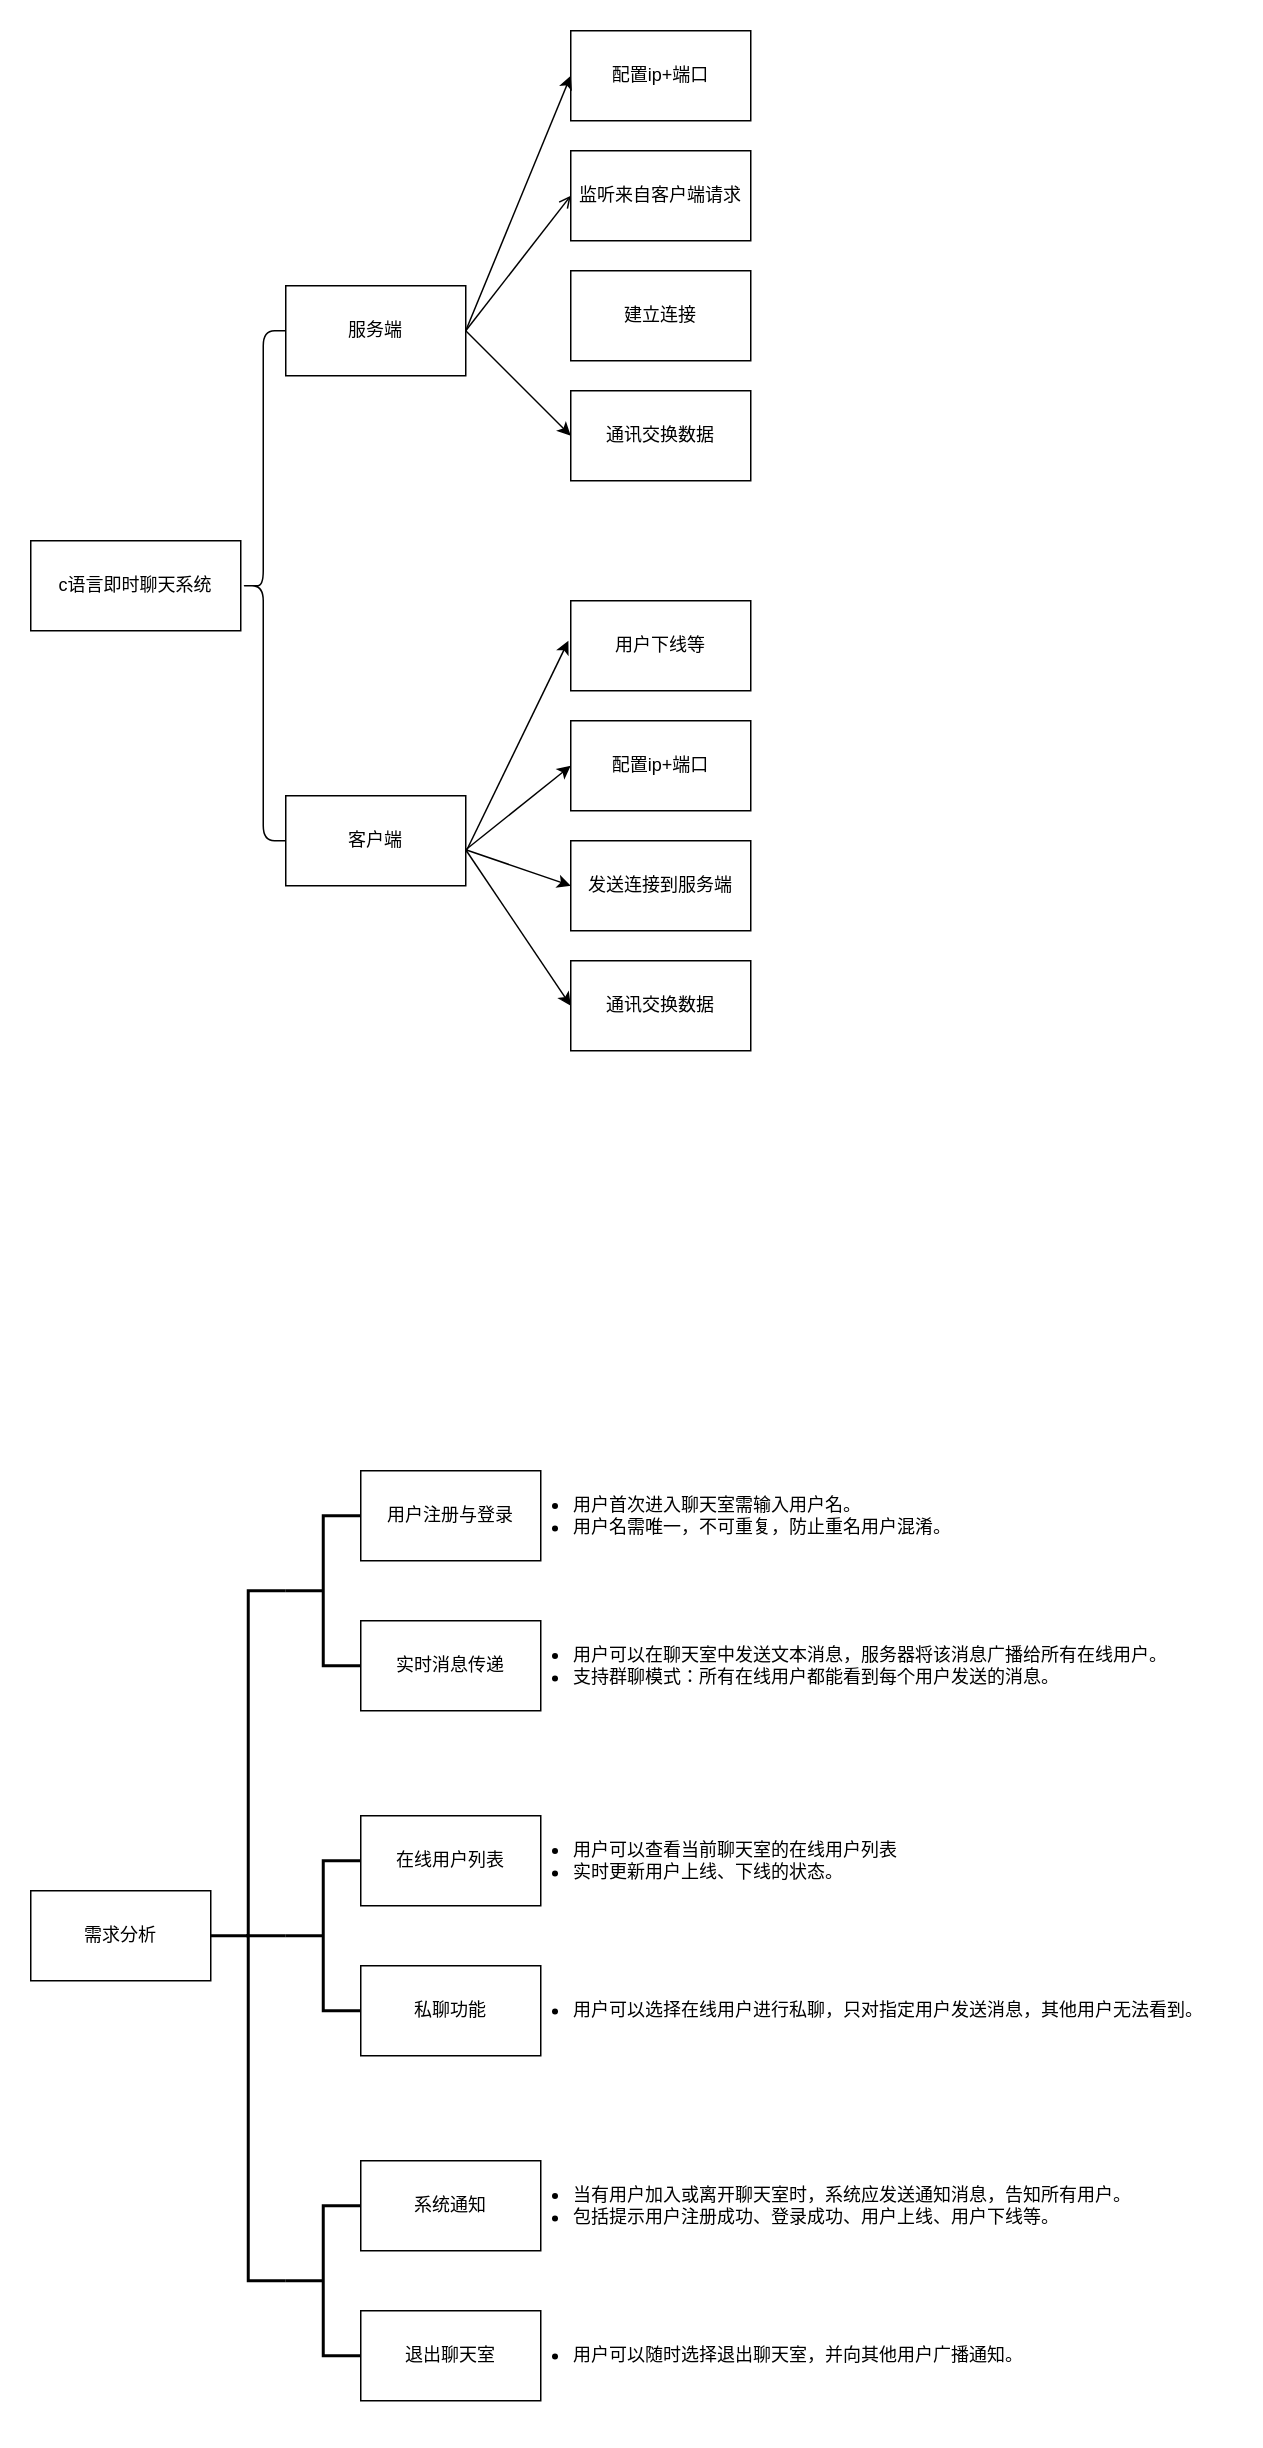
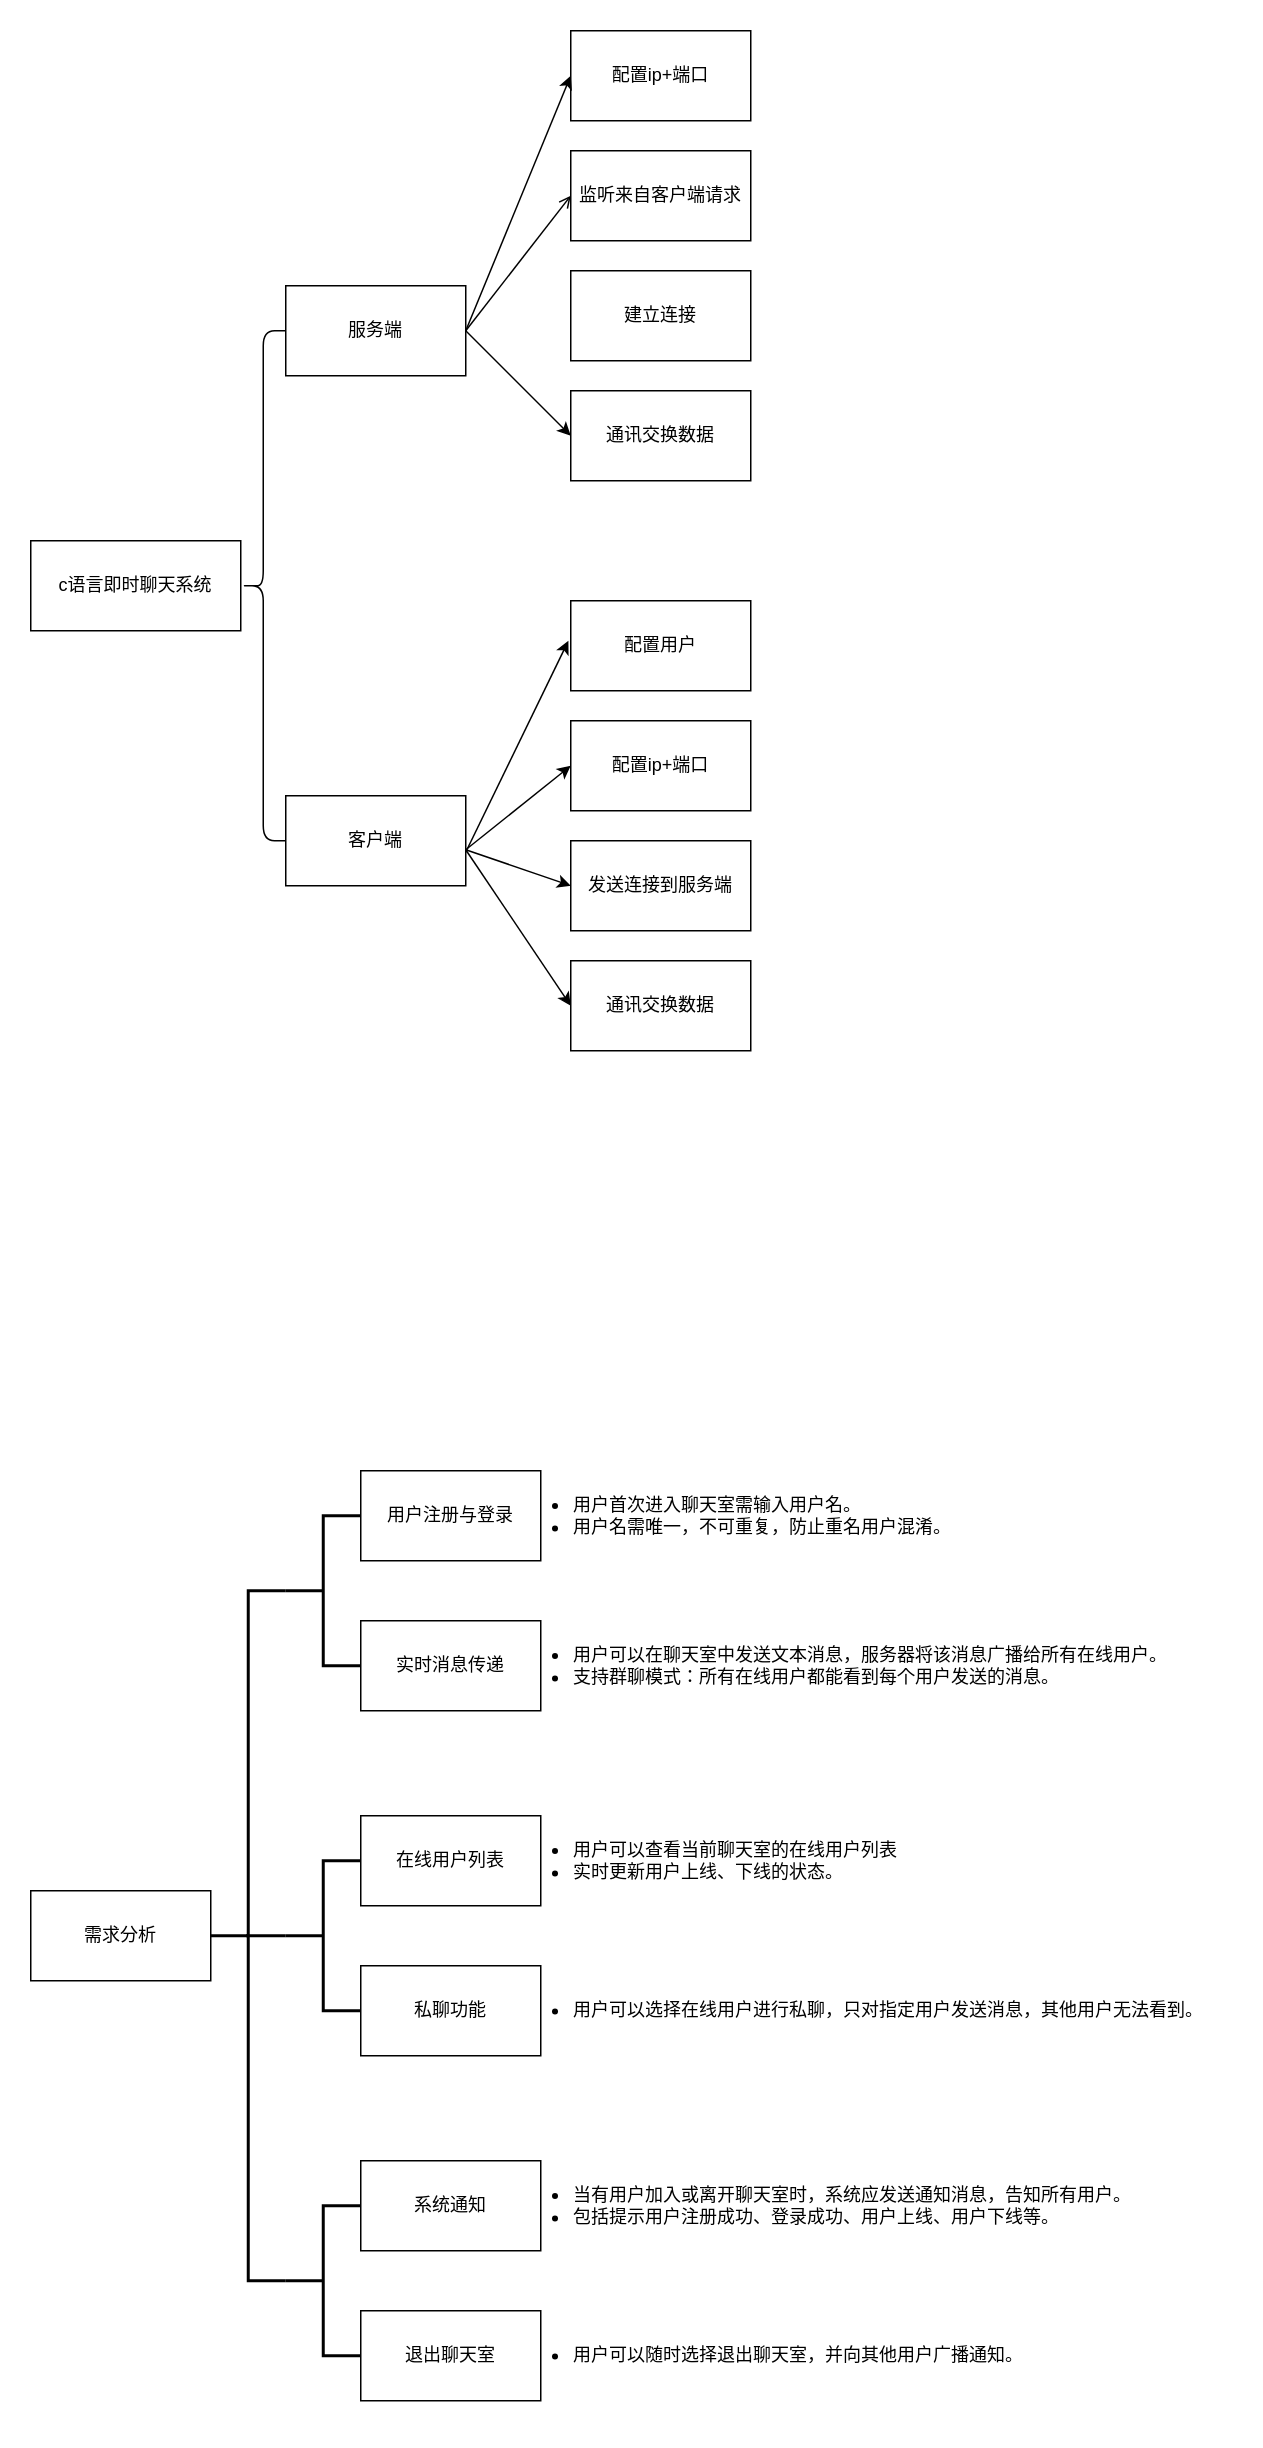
(661, 646) -> (661, 646)
